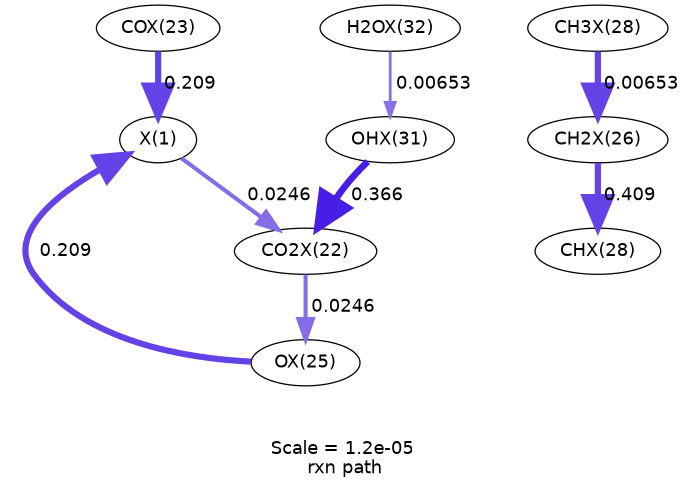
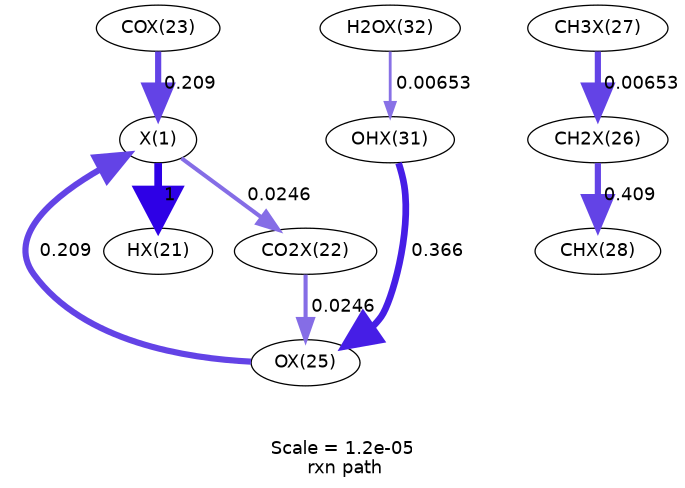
(598, 28) -> (598, 28)
(350, 180) -> (402, 248)
none -> (158, 251)
